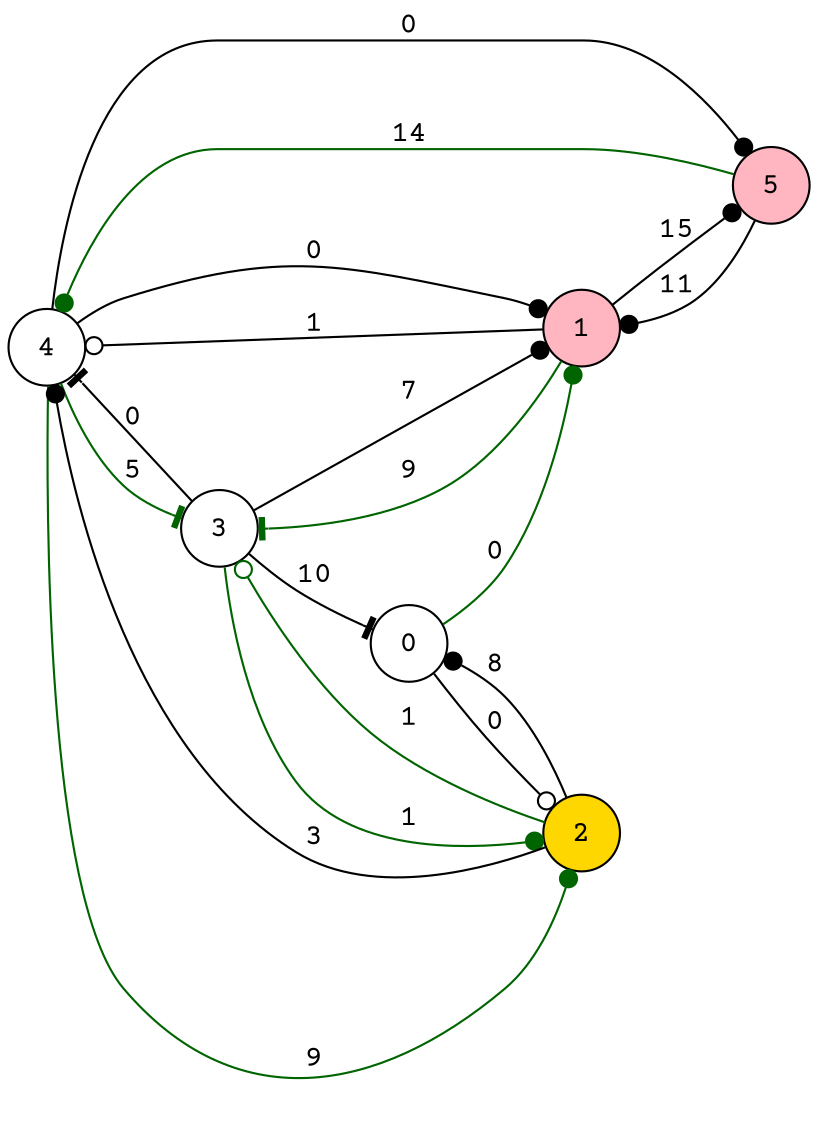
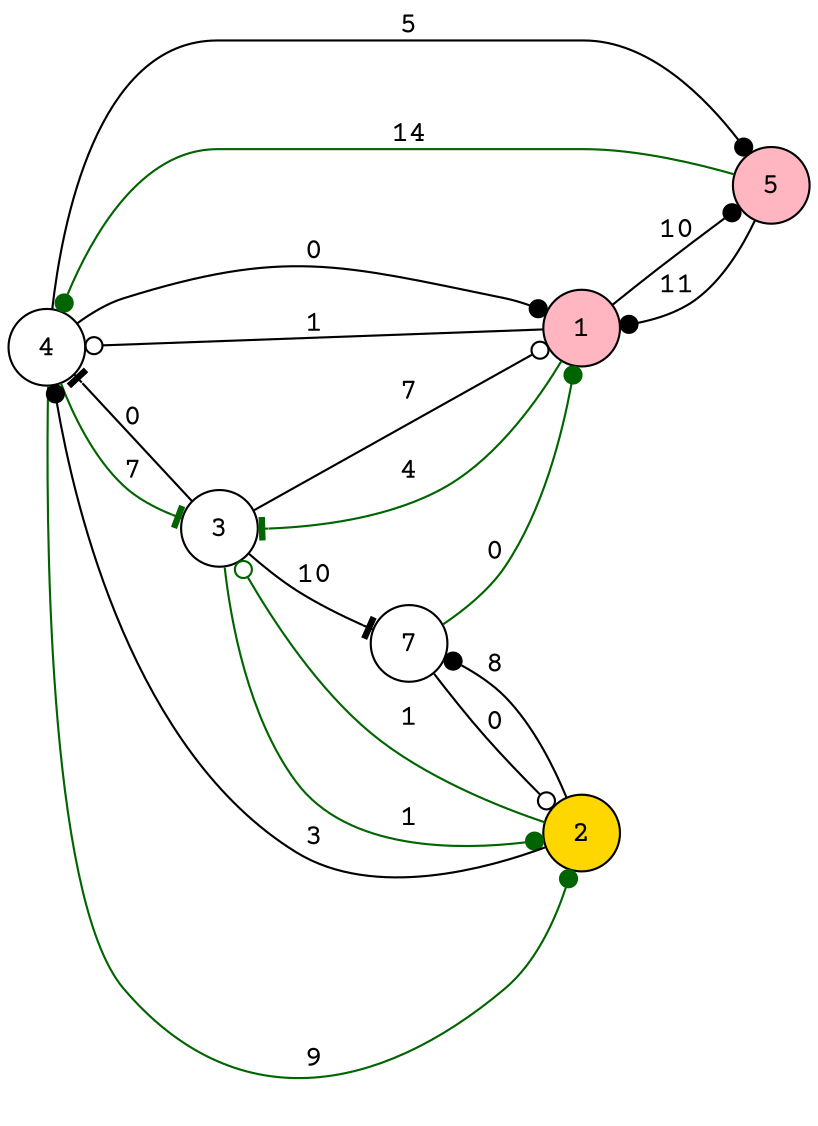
(409, 25) -> (409, 25)
(676, 229) -> (676, 229)
(393, 433) -> (393, 433)
(133, 470) -> (133, 470)
(409, 470) -> (409, 470)
(409, 643) -> (409, 643)
